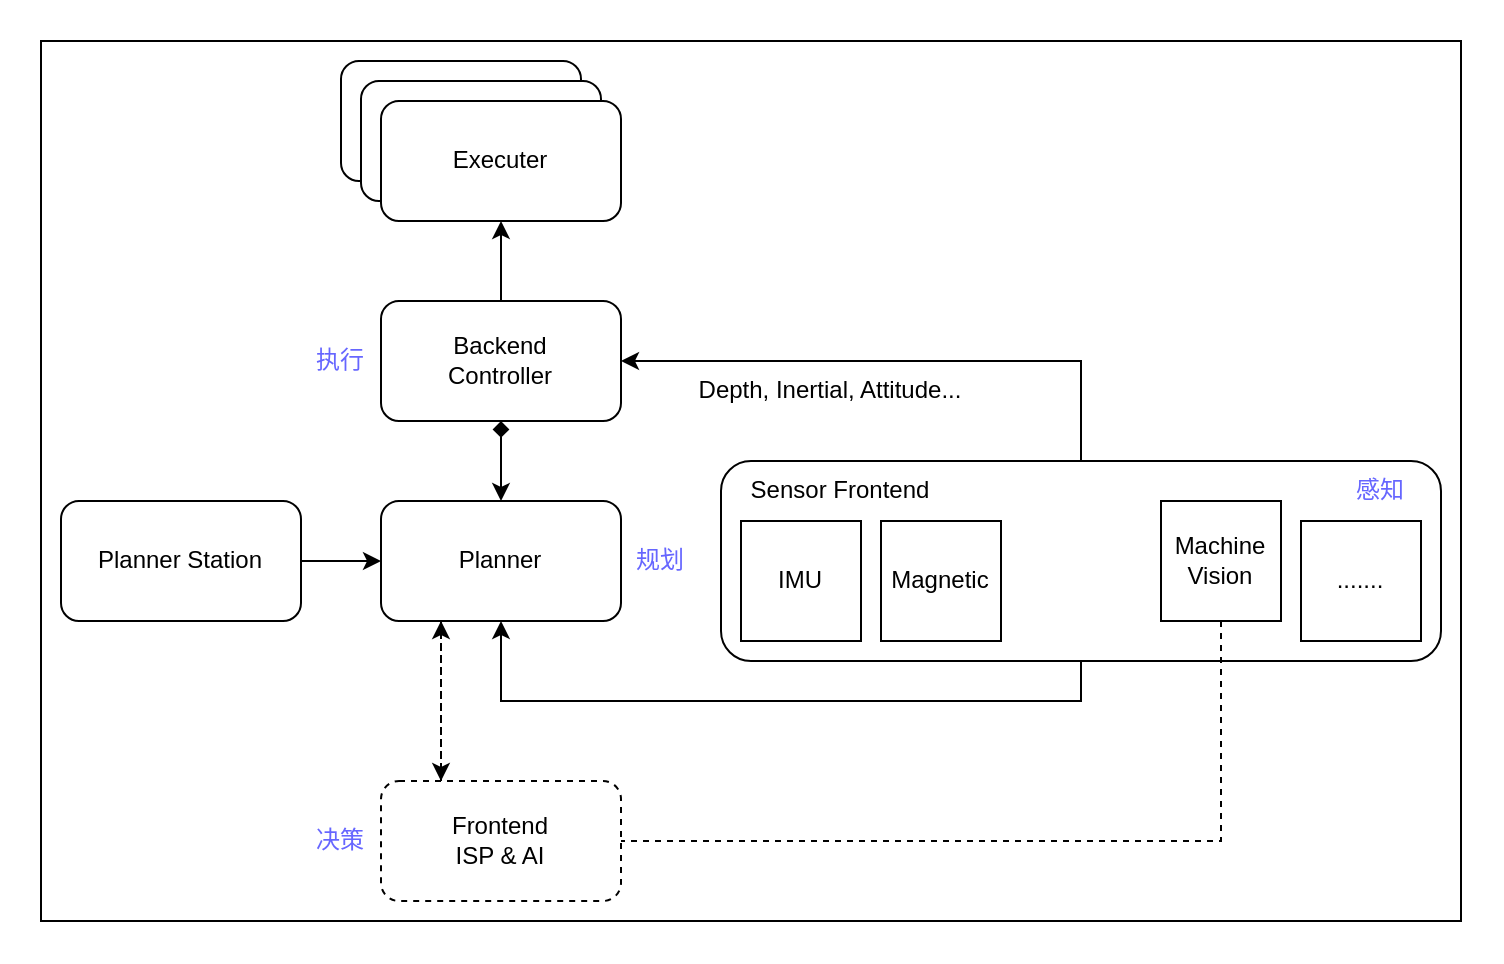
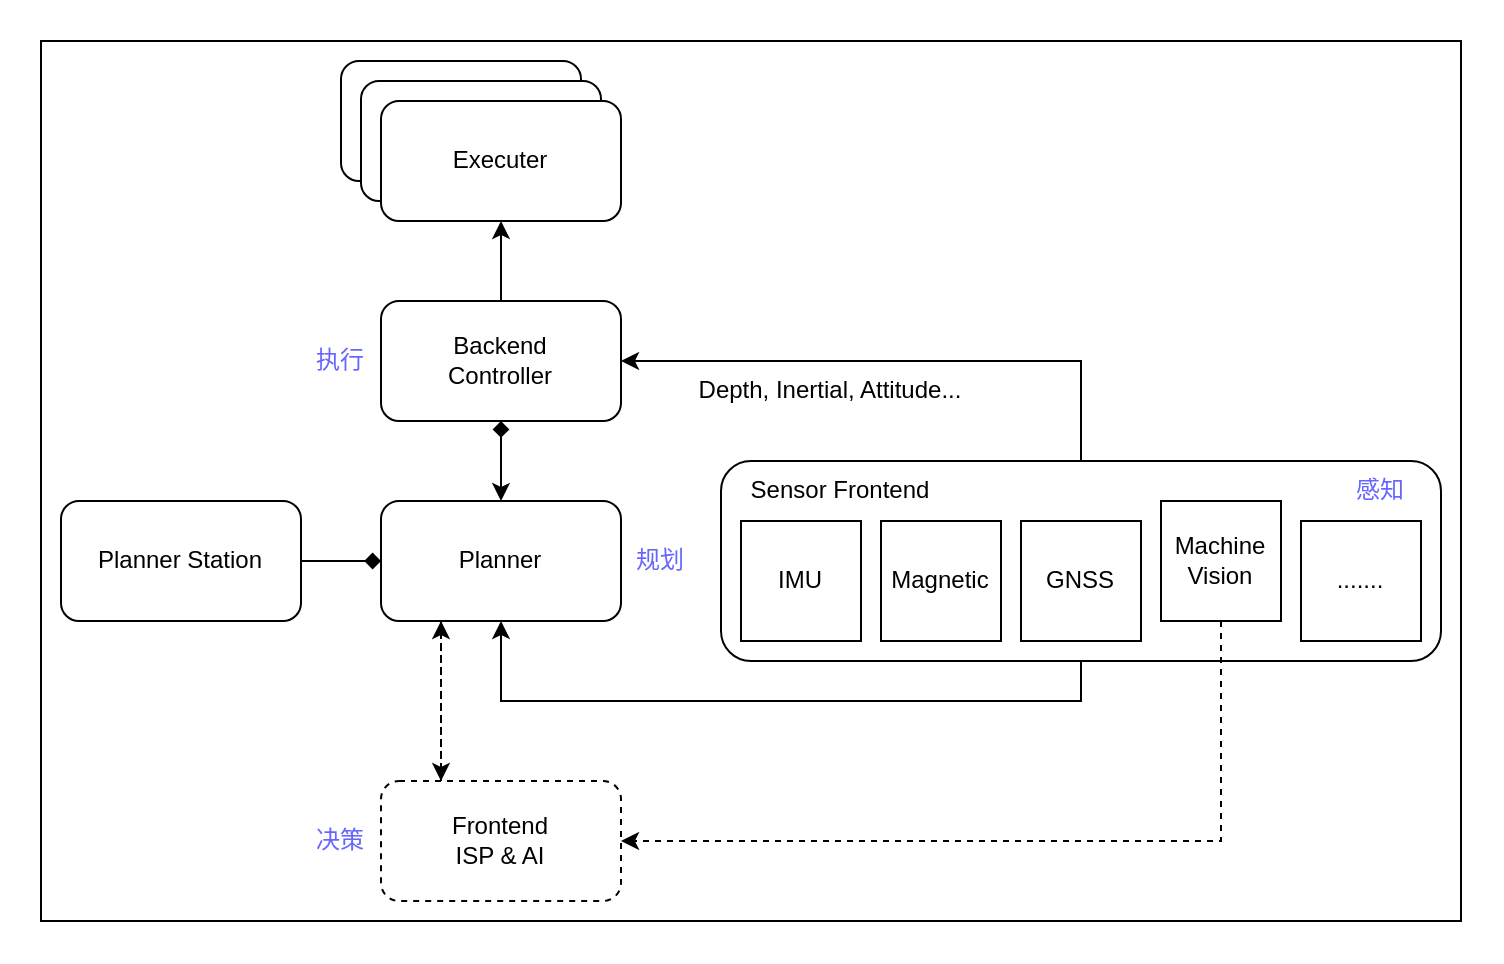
(365, 561) -> (364, 561)
none -> (1081, 581)
(629, 841) -> (636, 841)
